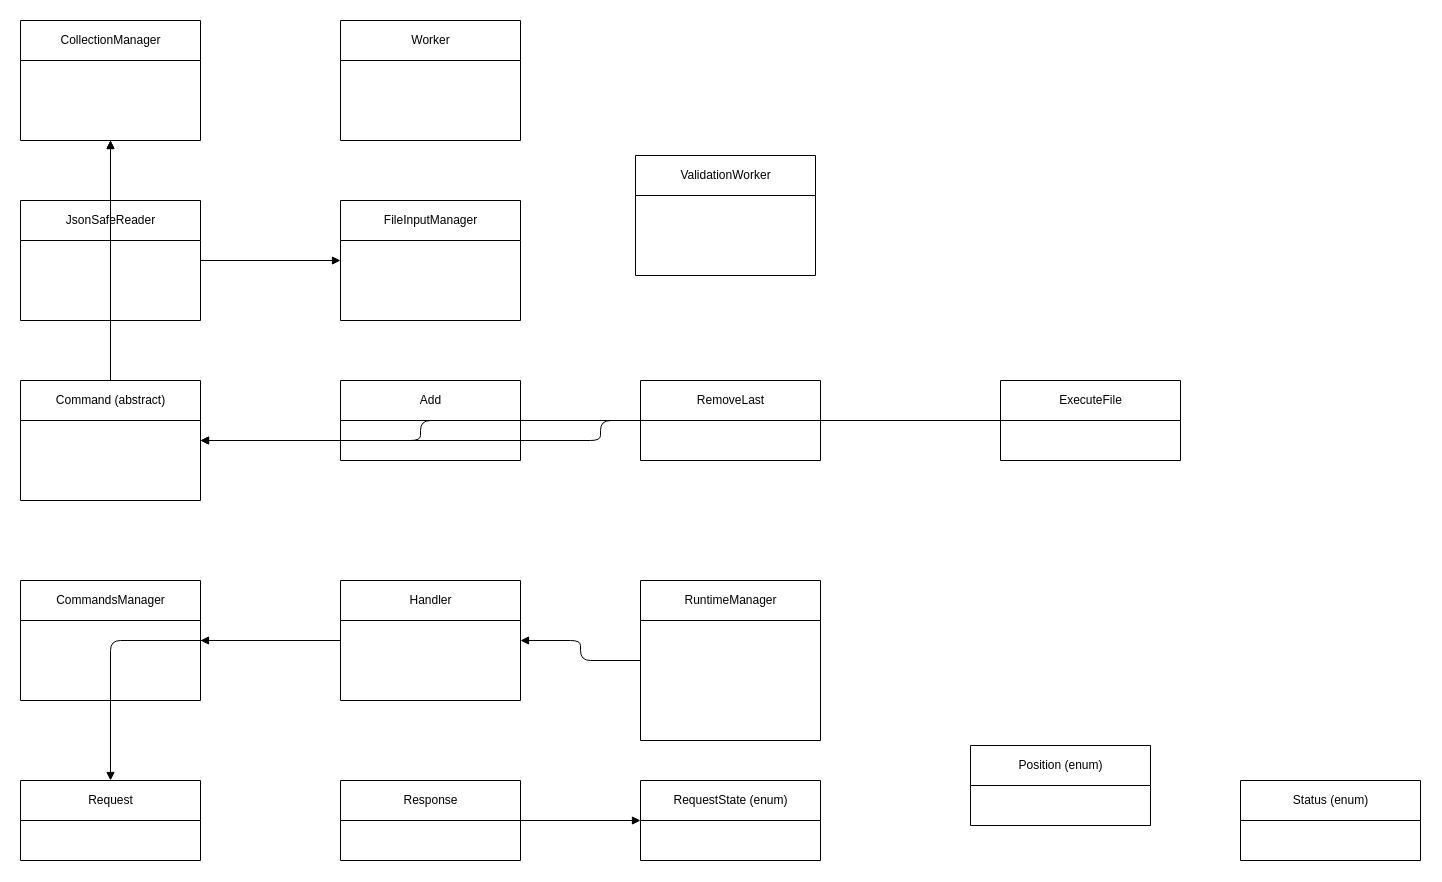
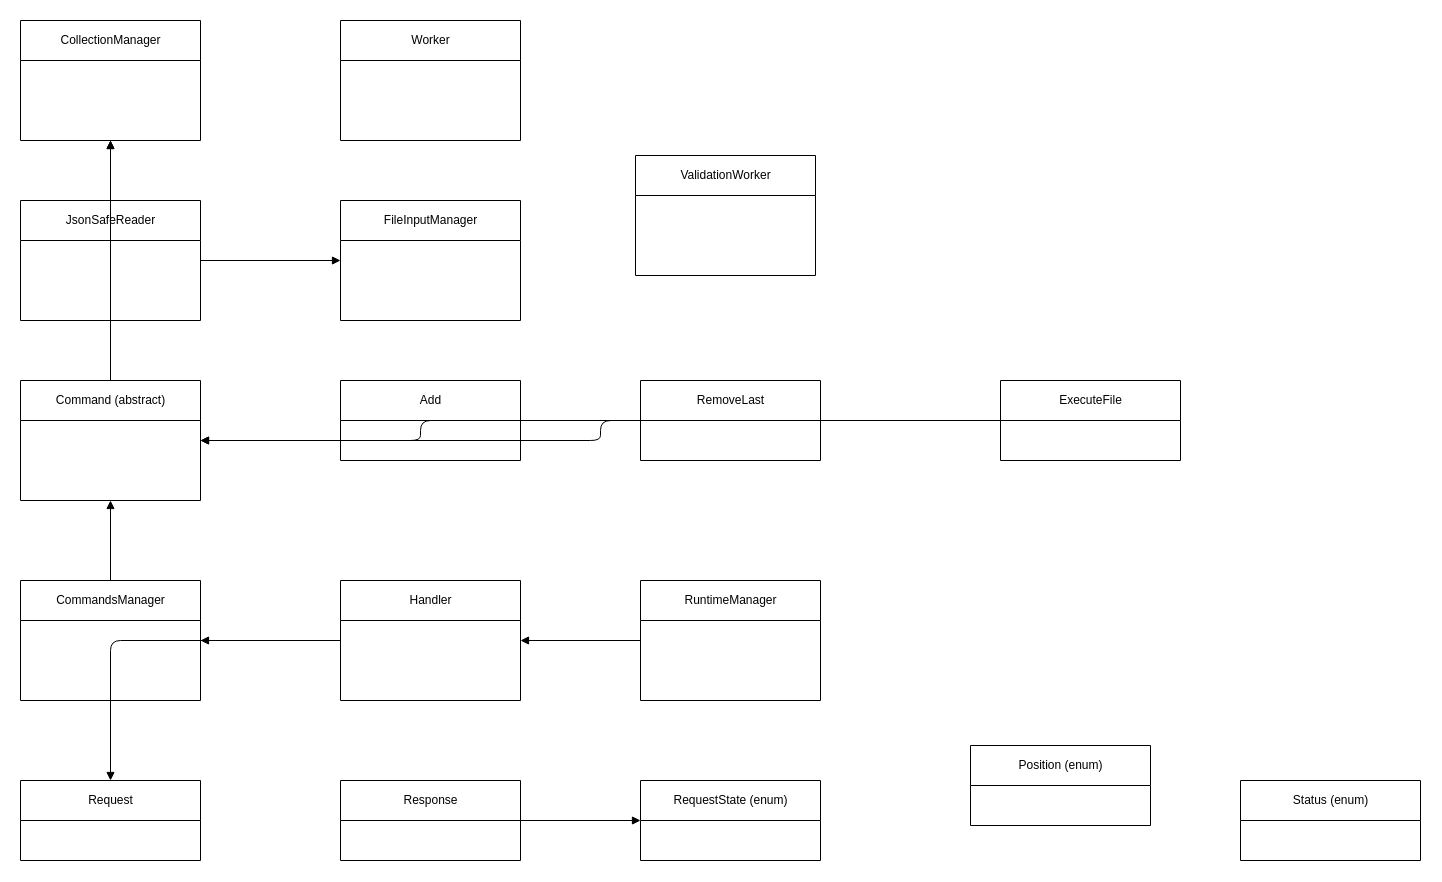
none -> (111, 545)
(731, 661) -> (731, 641)
